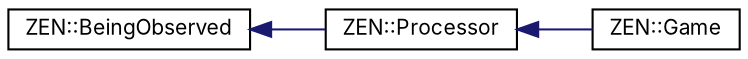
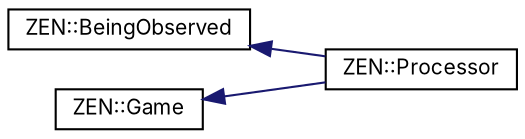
(566, 29) -> (275, 89)
